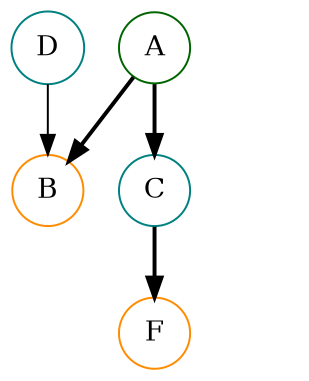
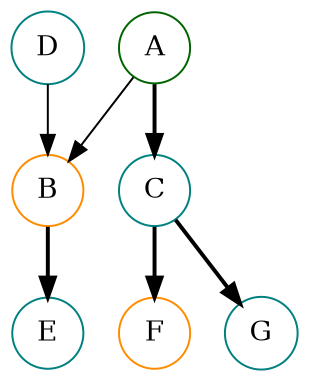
(107, 111) -> (107, 111)
none -> (48, 333)
none -> (261, 333)
